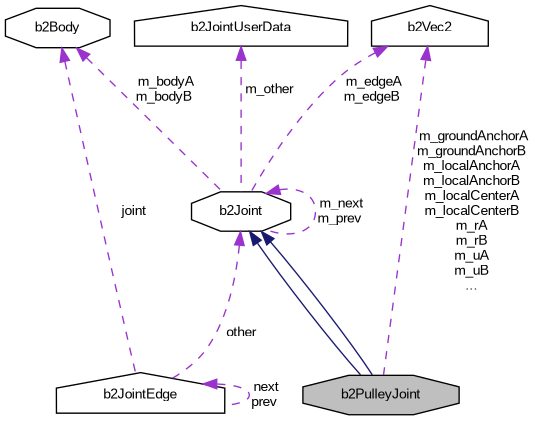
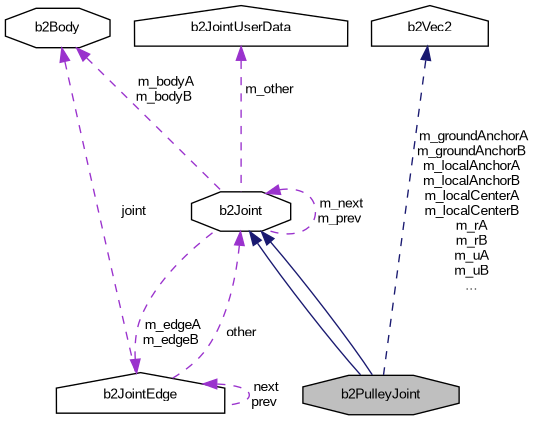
(304, 114) -> (159, 286)
(405, 218) -> (405, 218)
